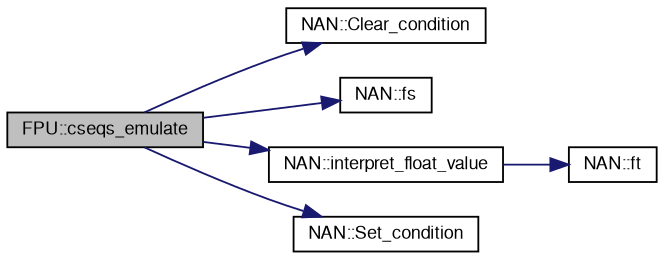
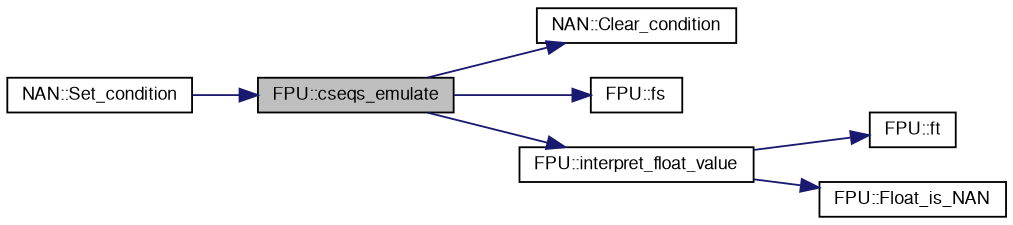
(386, 95) -> (637, 95)
(386, 165) -> (637, 165)
(613, 165) -> (913, 130)
(223, 182) -> (216, 95)
none -> (913, 199)
